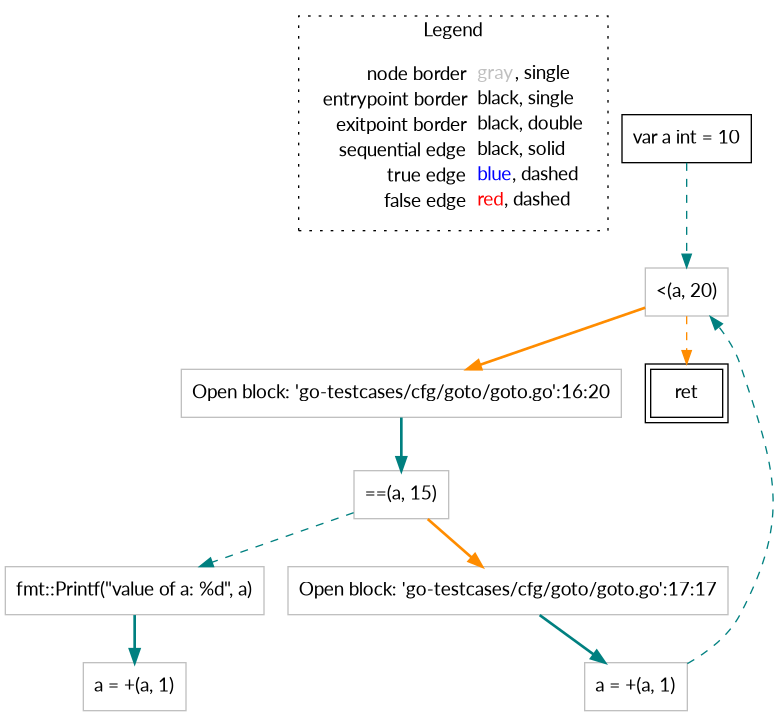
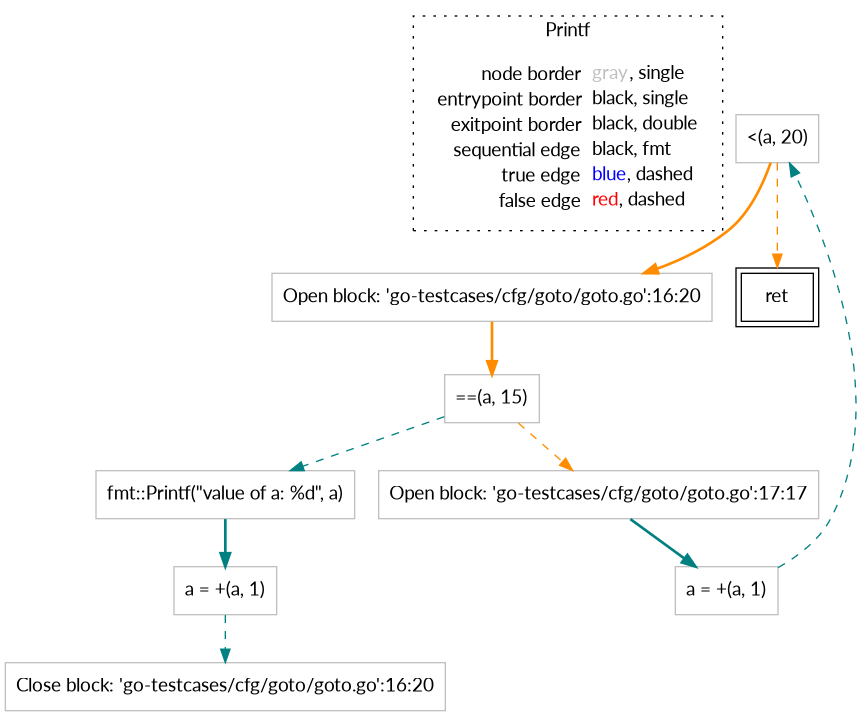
(453, 31) -> (568, 31)
(687, 139) -> none
(542, 149) -> (653, 149)
(401, 437) -> (492, 341)
(450, 538) -> (540, 442)
none -> (225, 687)
